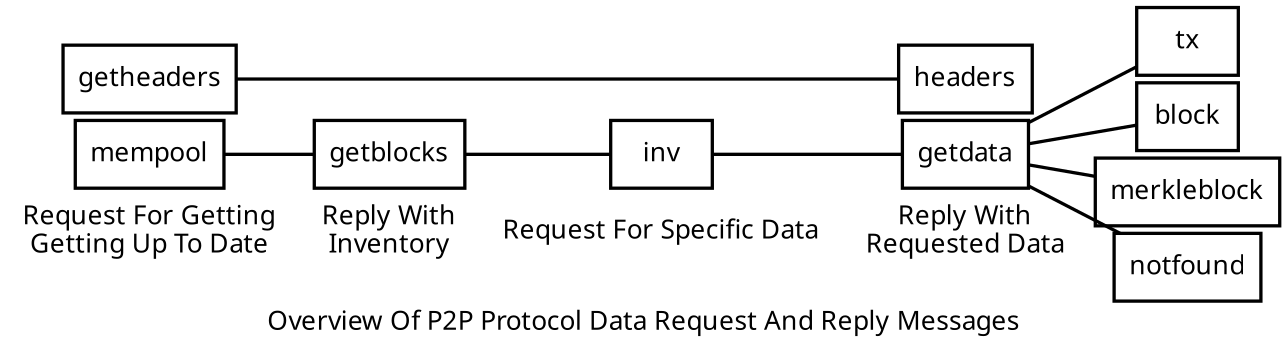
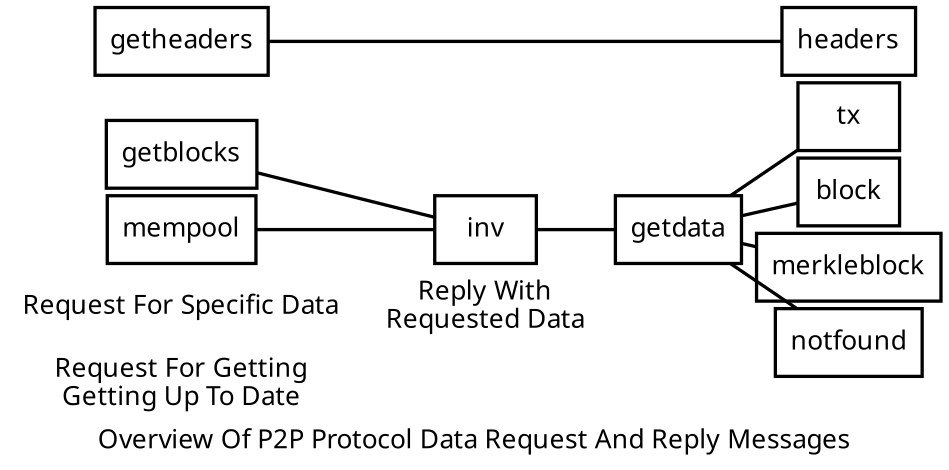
(269, 154) -> (345, 230)
(390, 231) -> none
